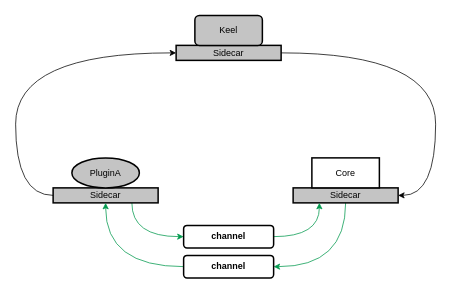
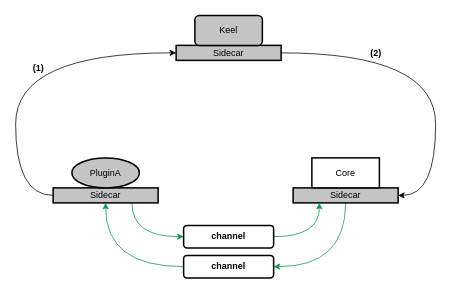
none -> (375, 53)
none -> (38, 68)
